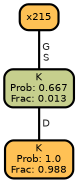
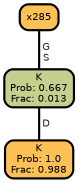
(39, 17) -> (39, 17)
